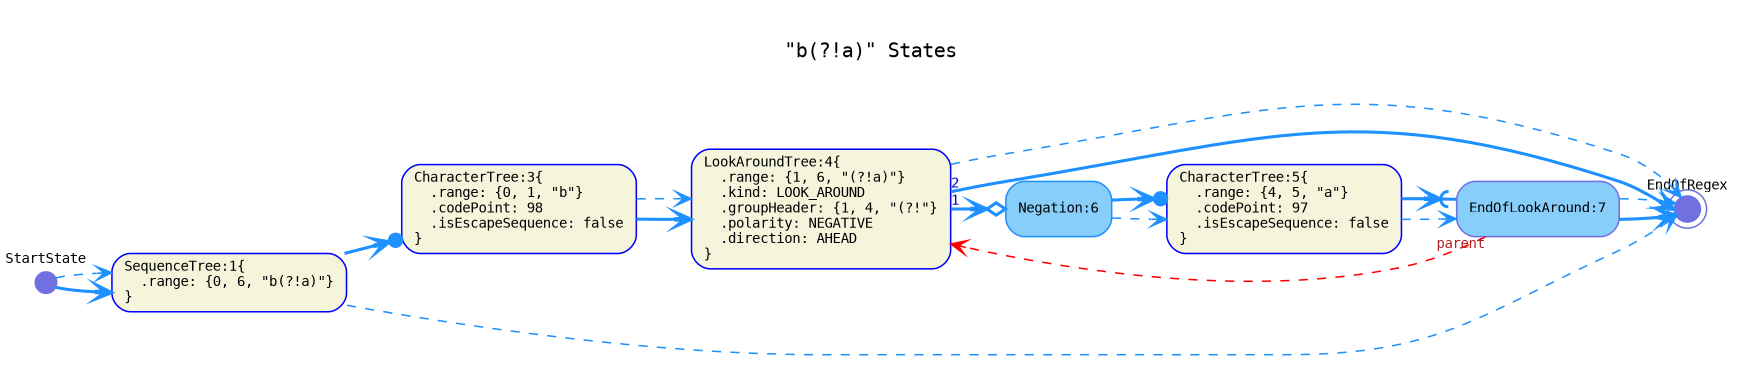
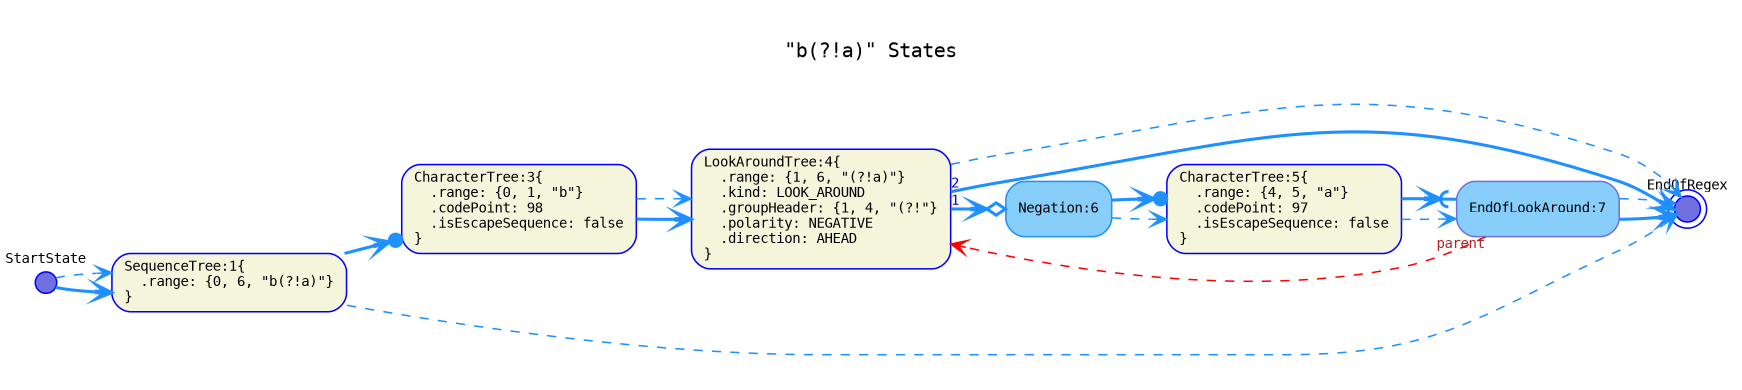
(1687, 209) -> (1687, 209)
(46, 283) -> (46, 283)
